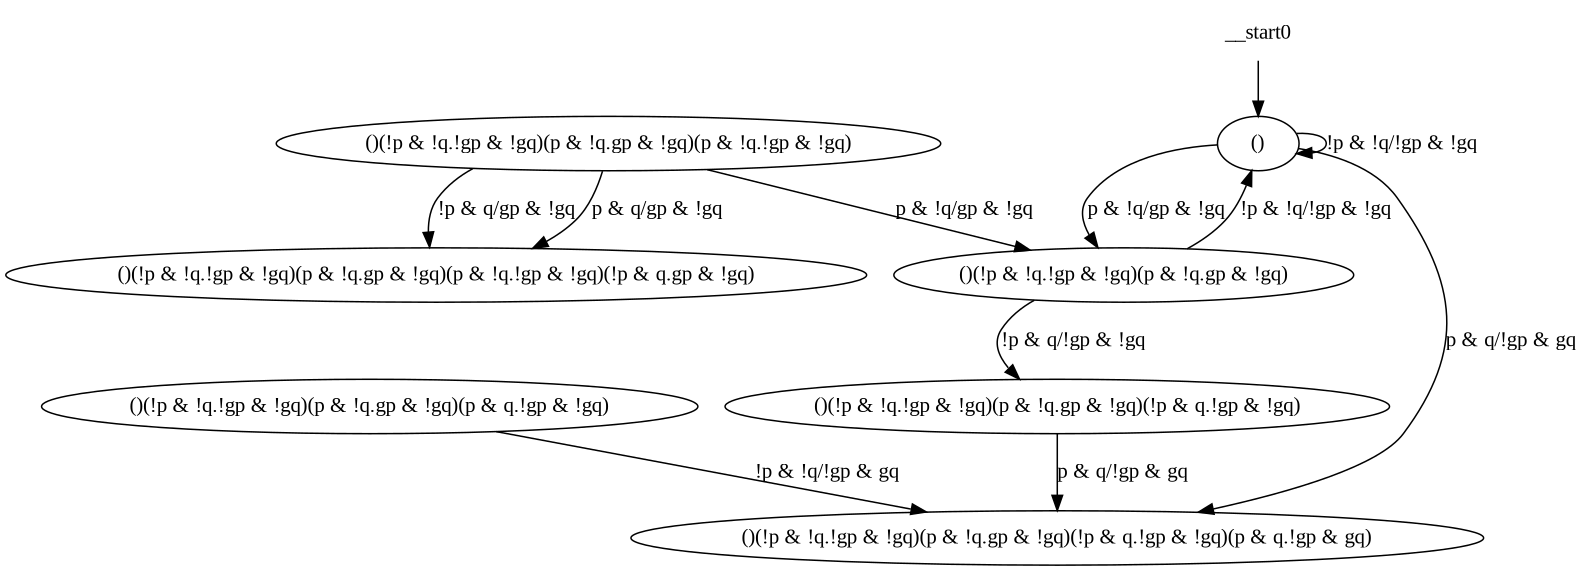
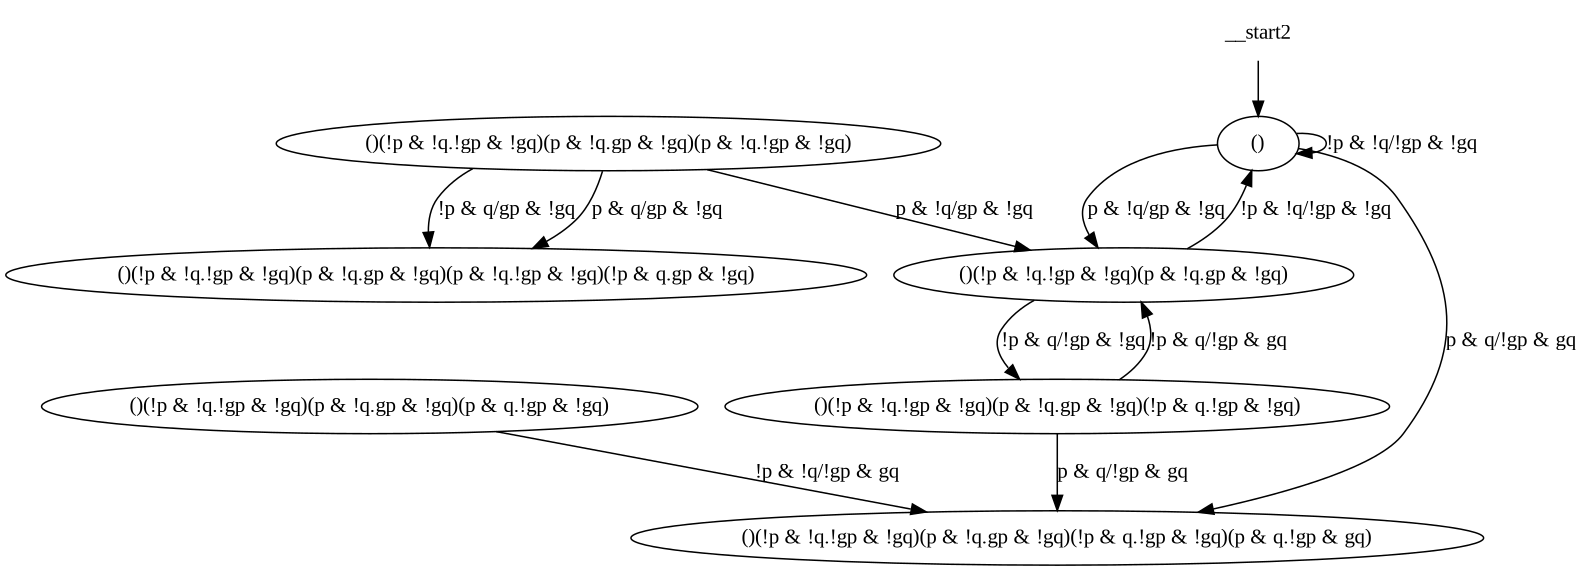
(1258, 33) -> (1258, 33)
none -> (1146, 353)
